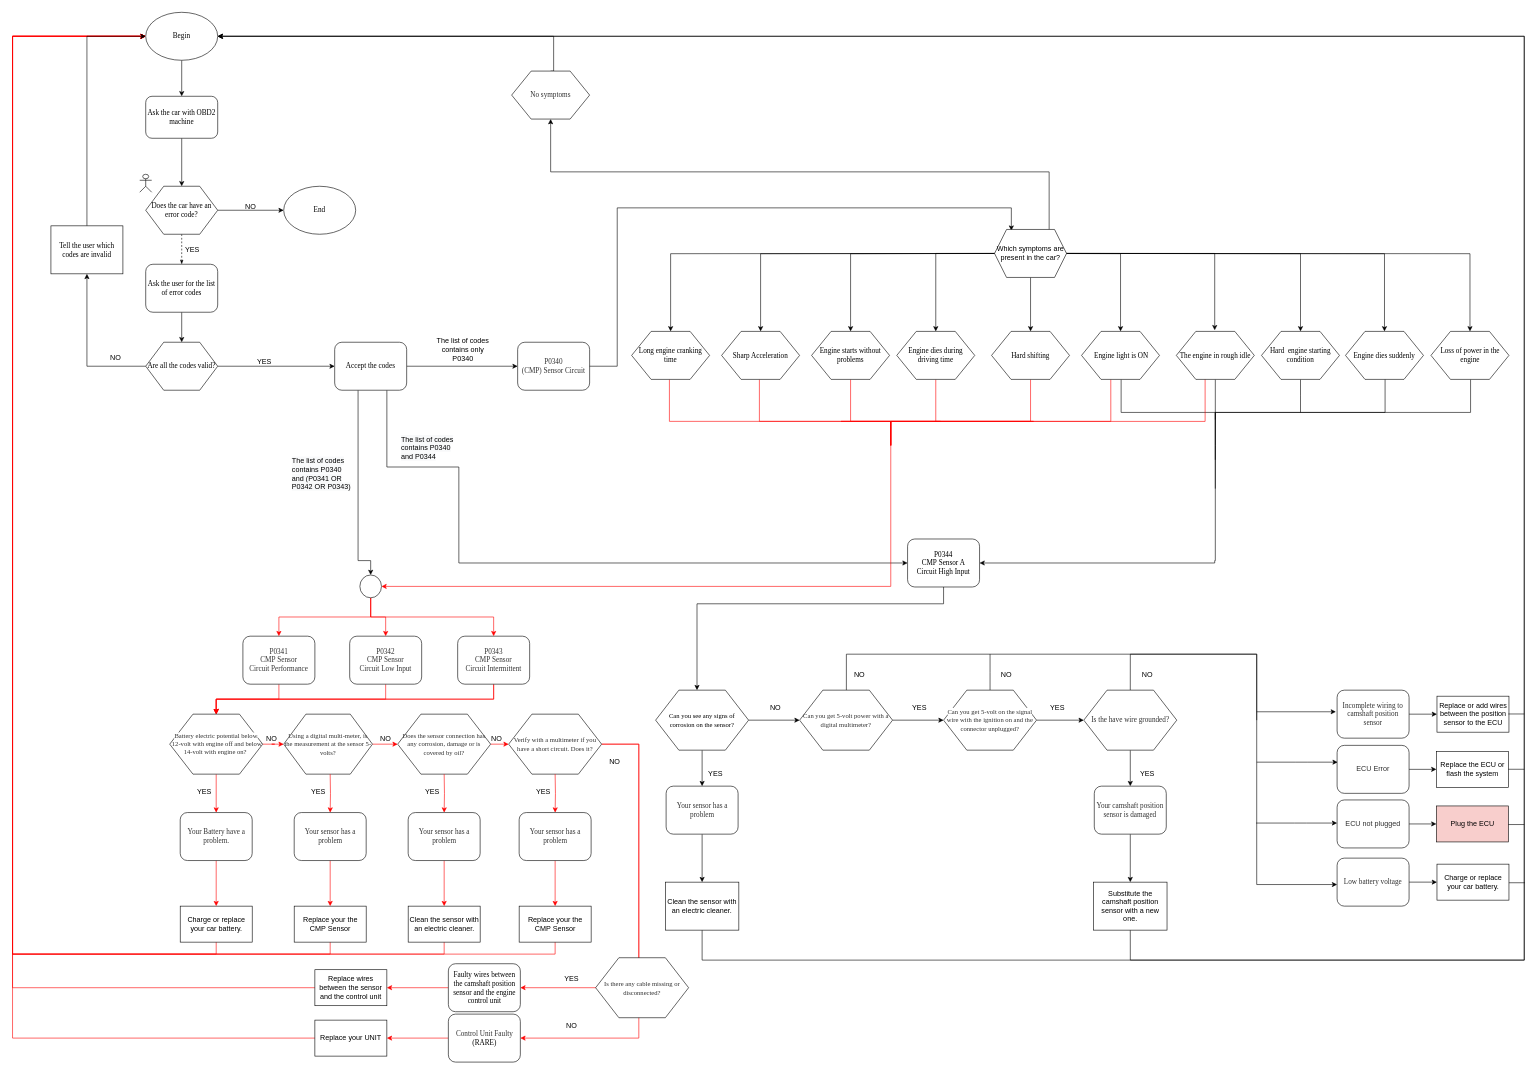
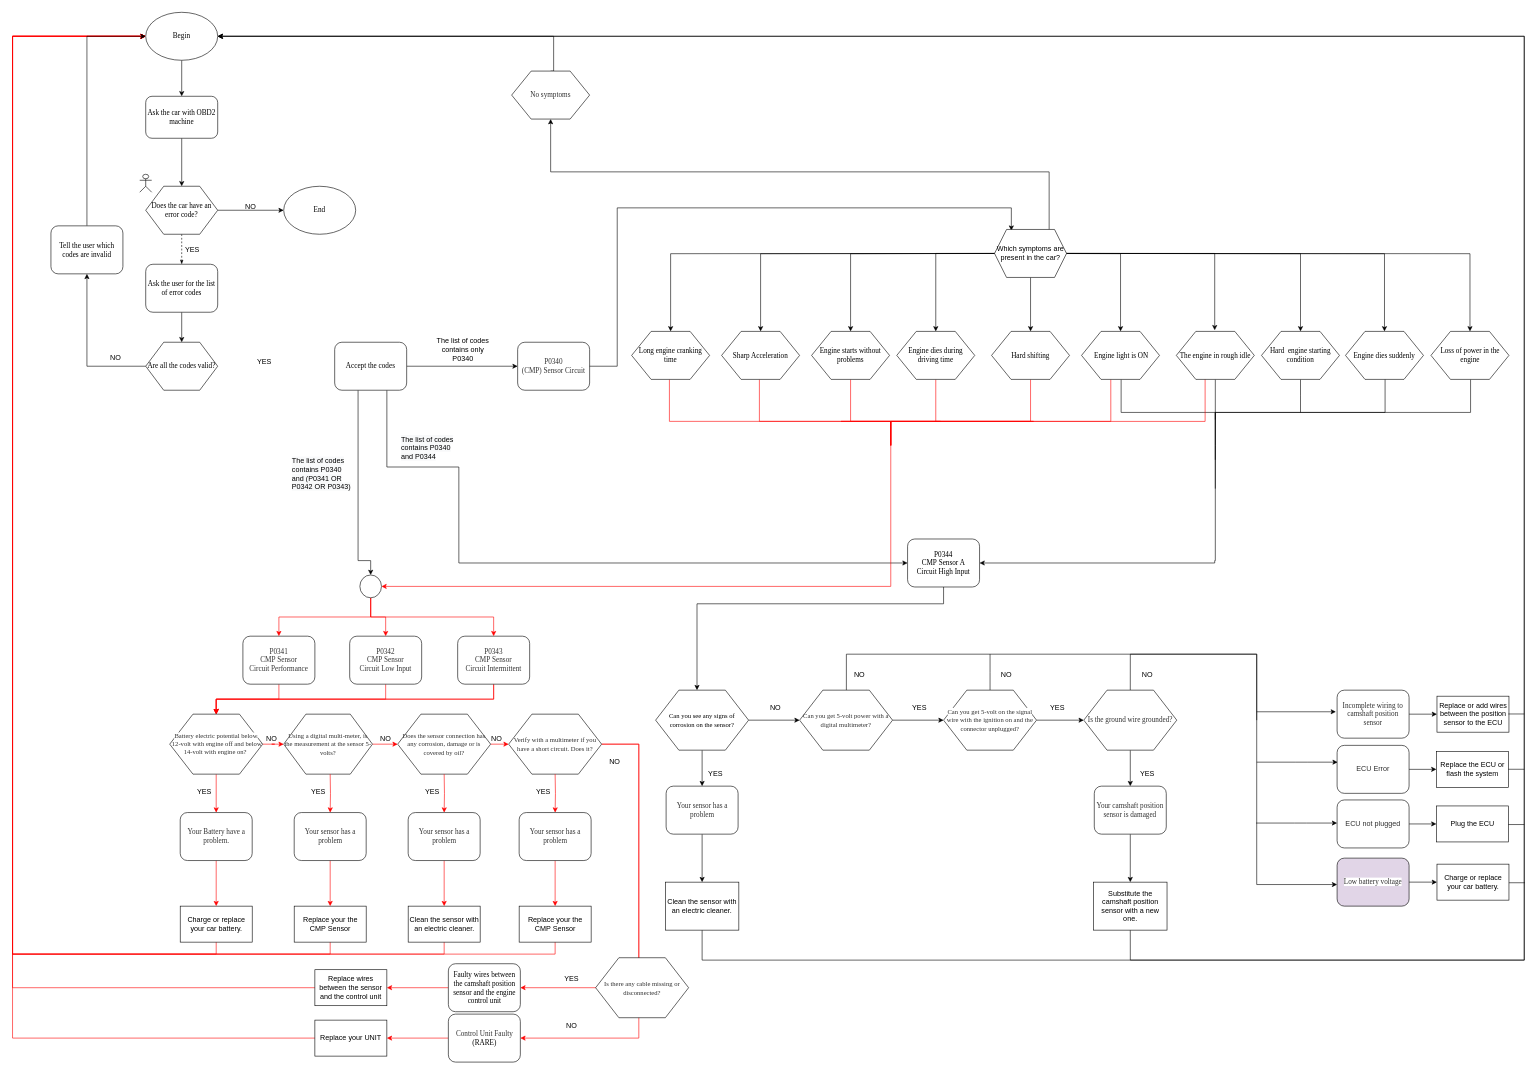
(87, 250) -> (87, 250)
(329, 366) -> none
(1130, 720) -> (1130, 720)
(1472, 824) -> (1472, 824)
(1373, 882) -> (1373, 882)
